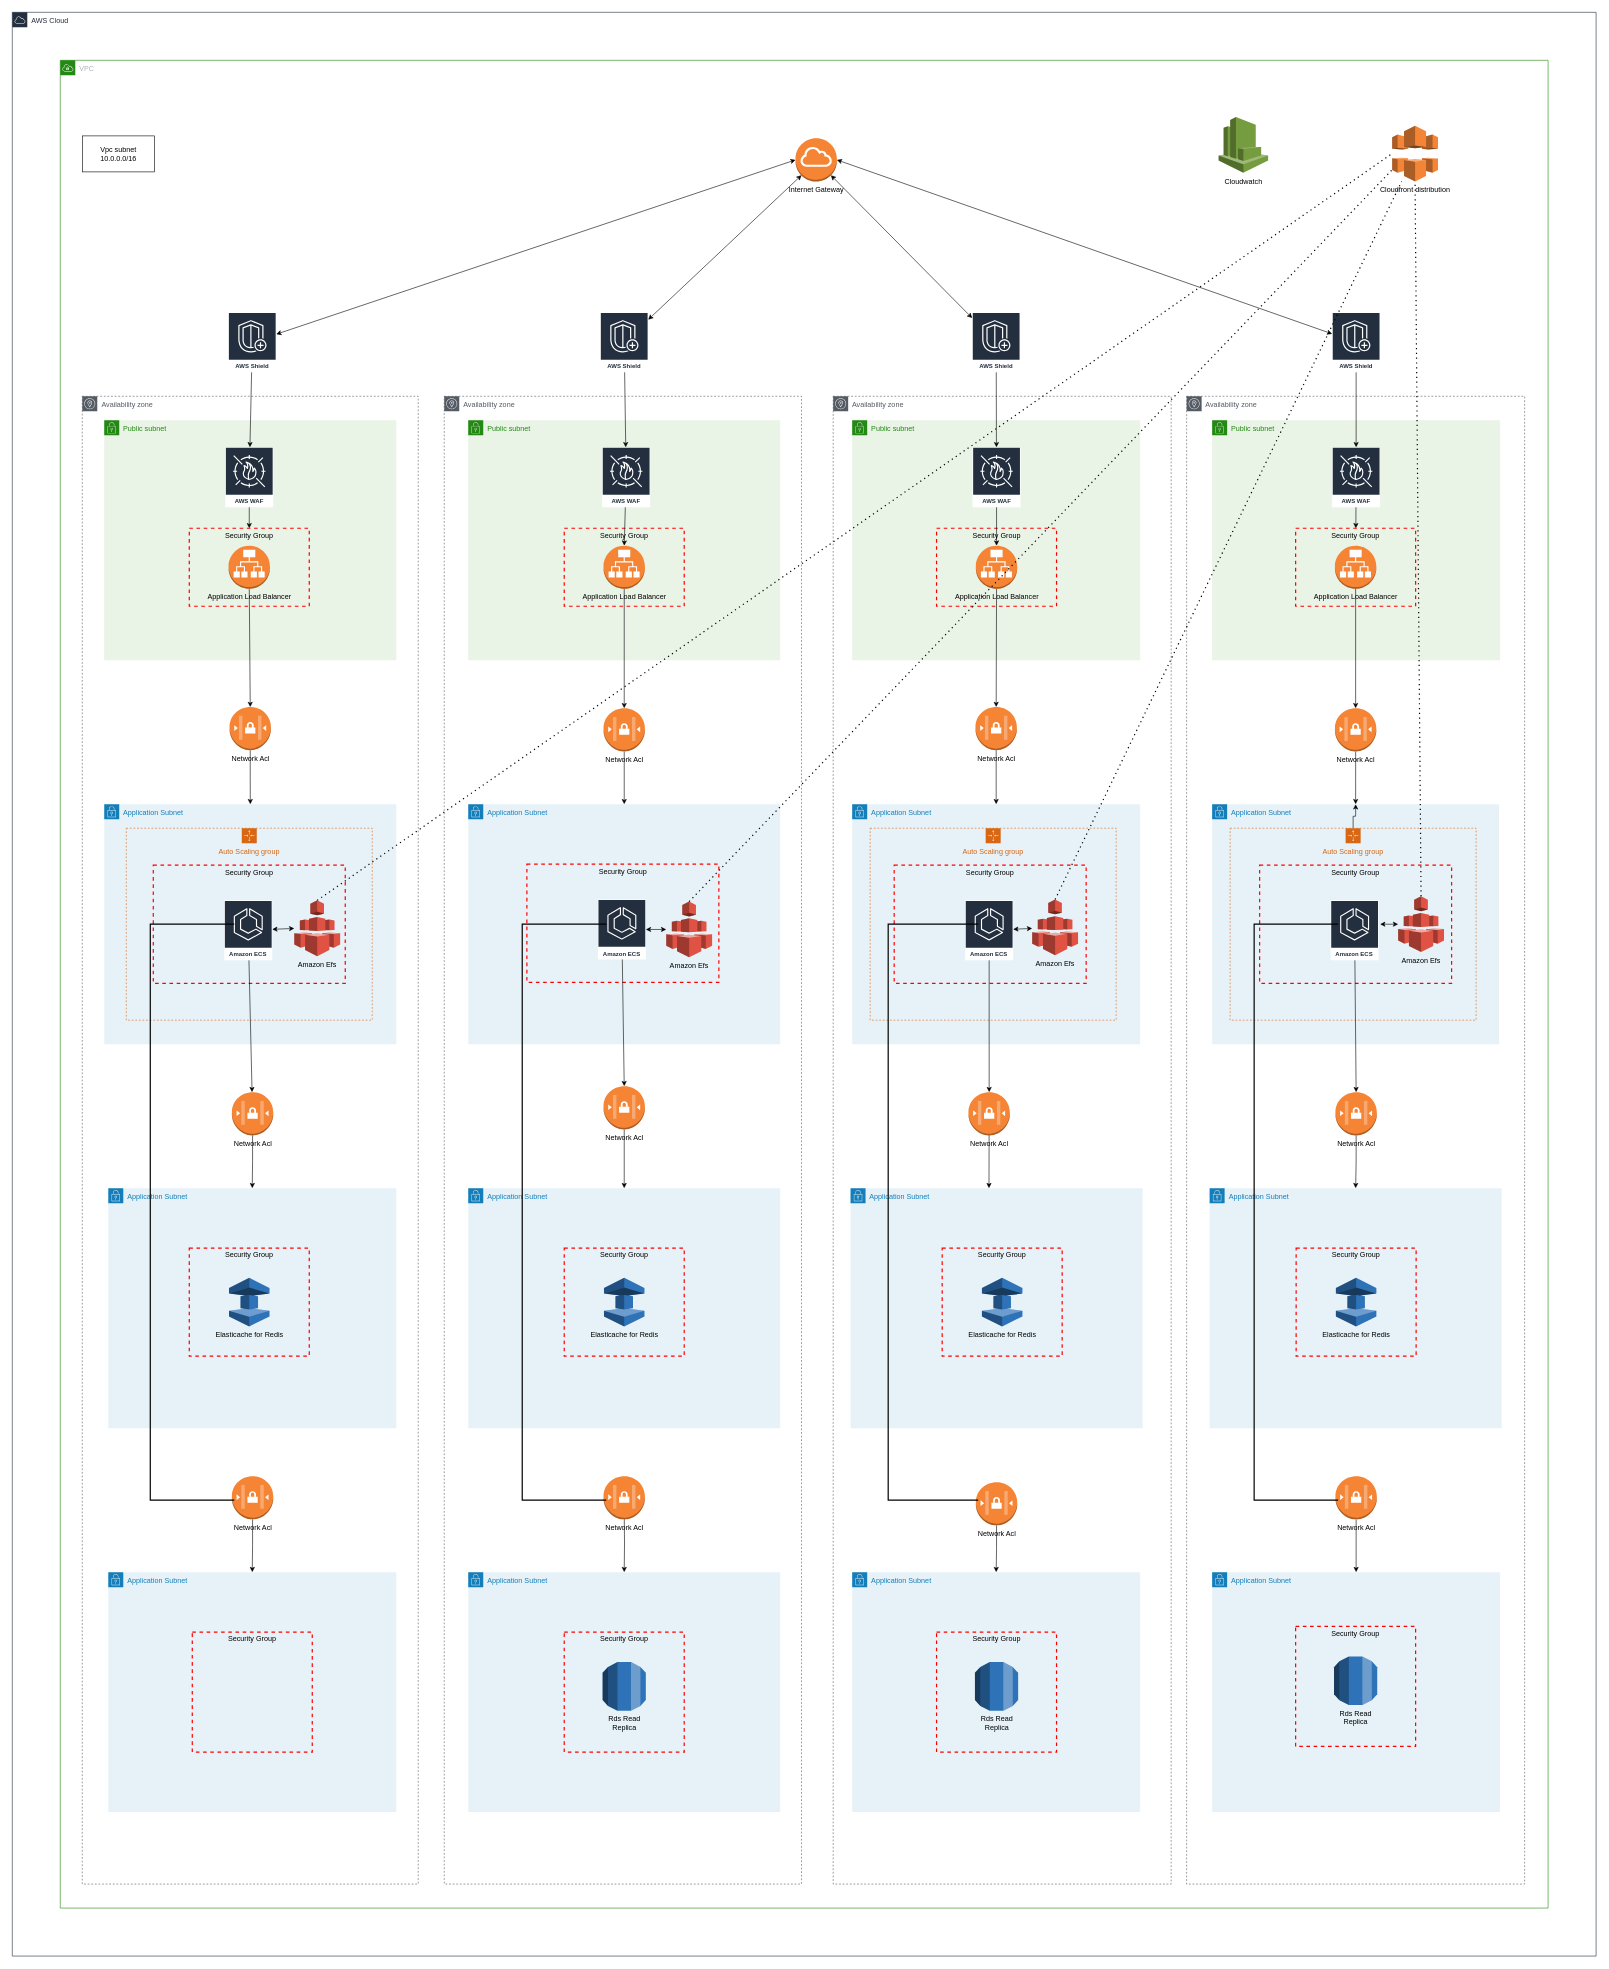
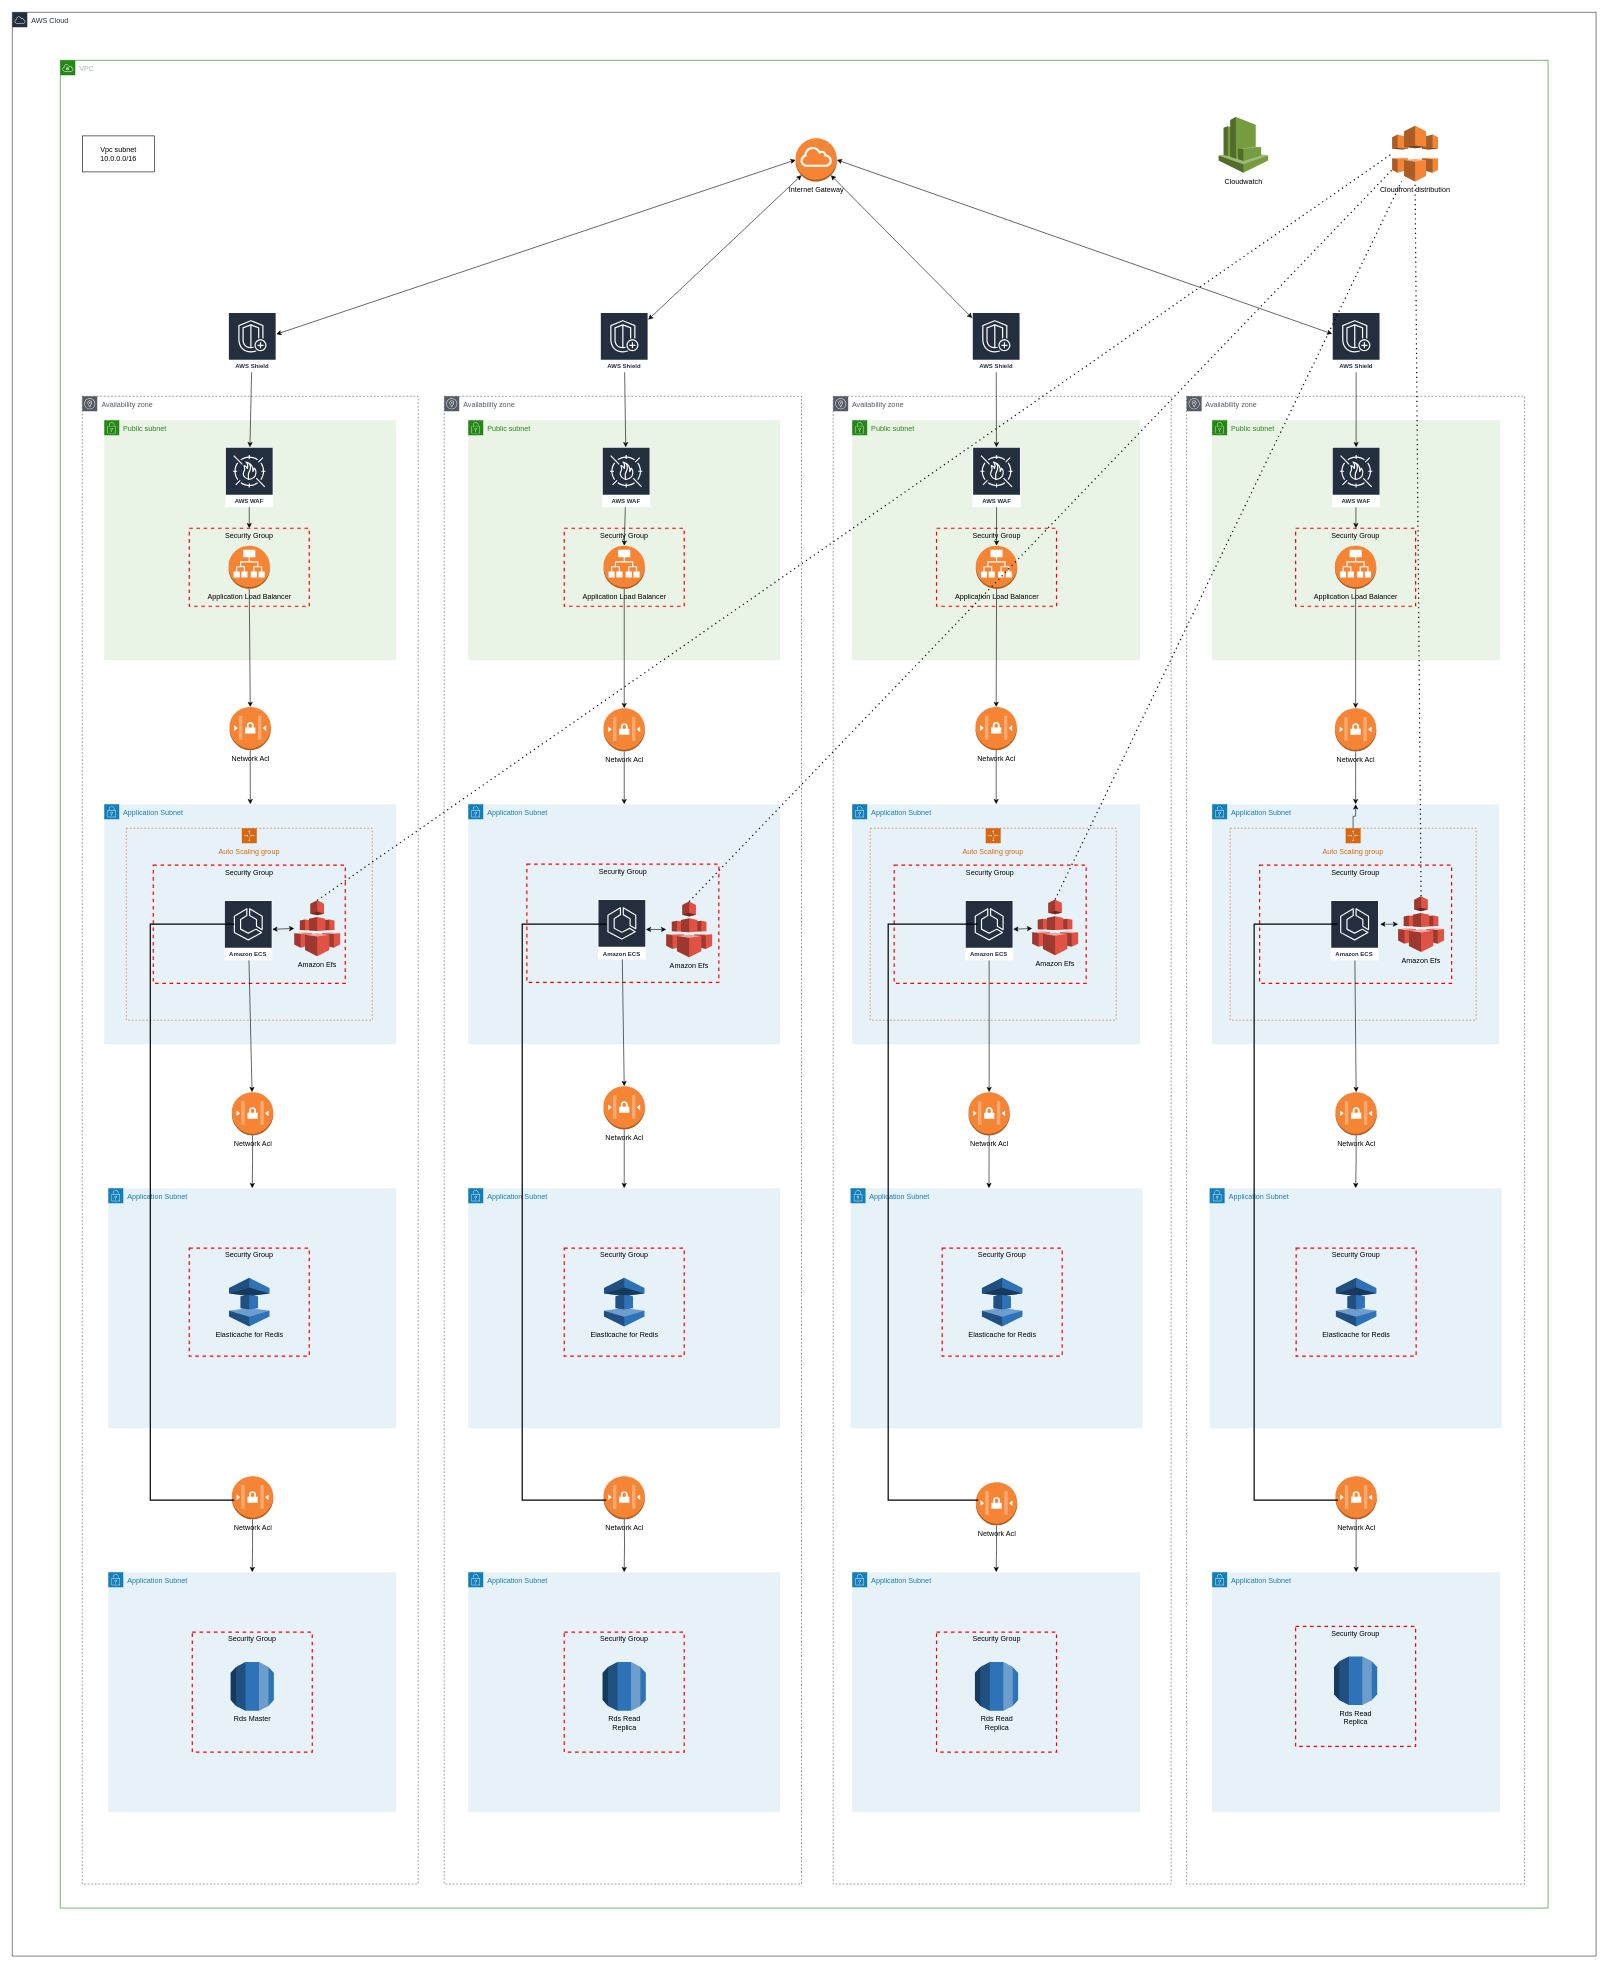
none -> (252, 1687)
